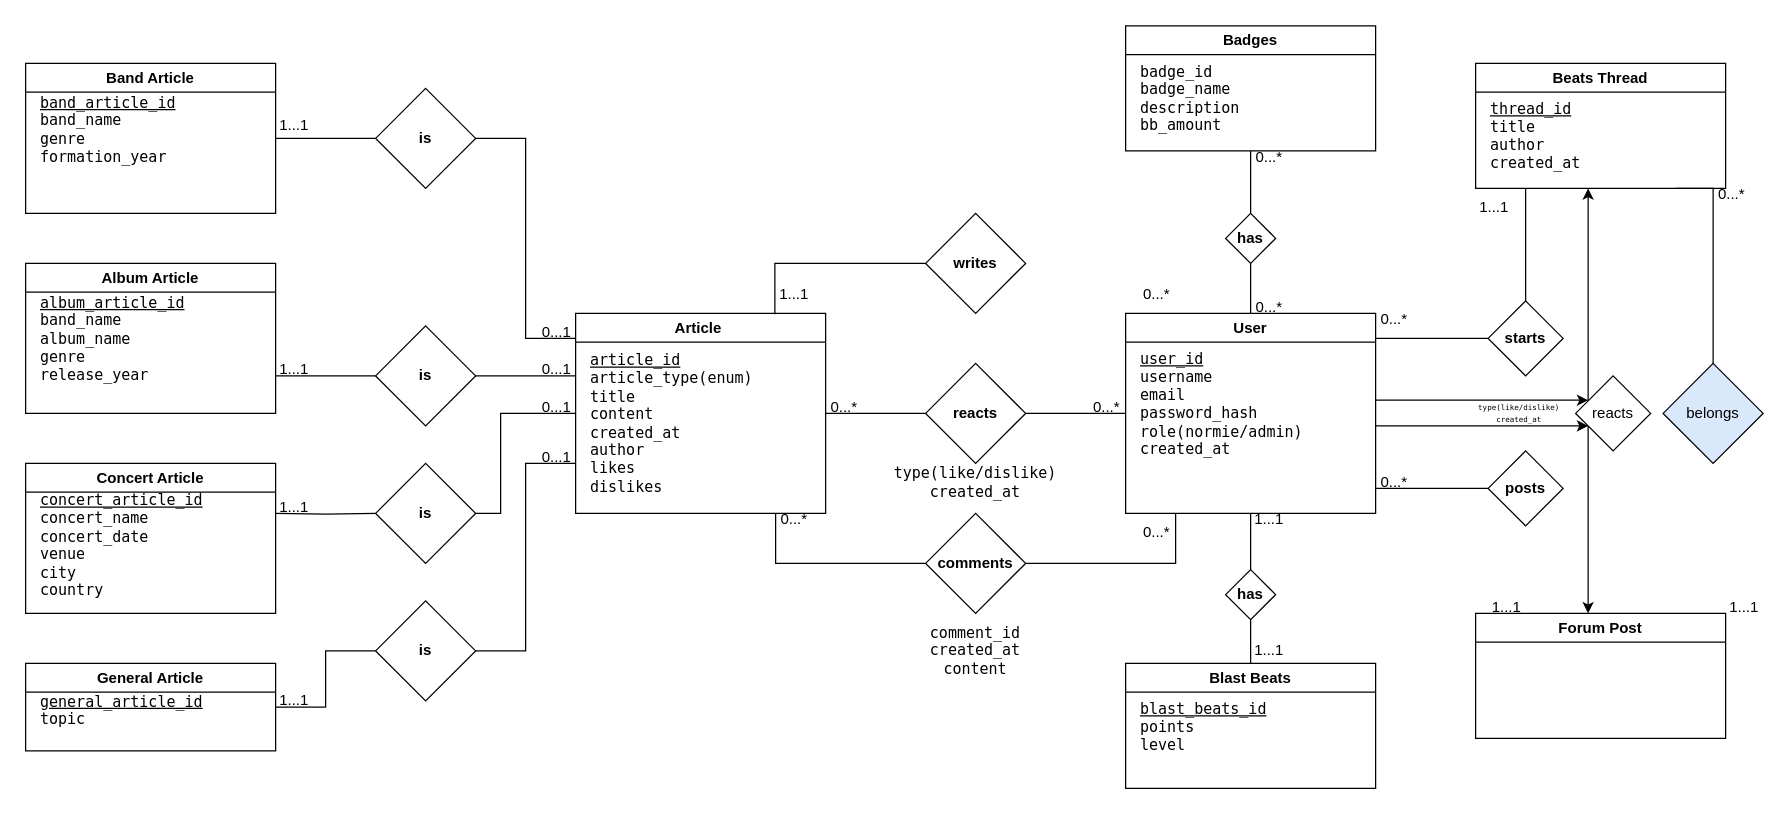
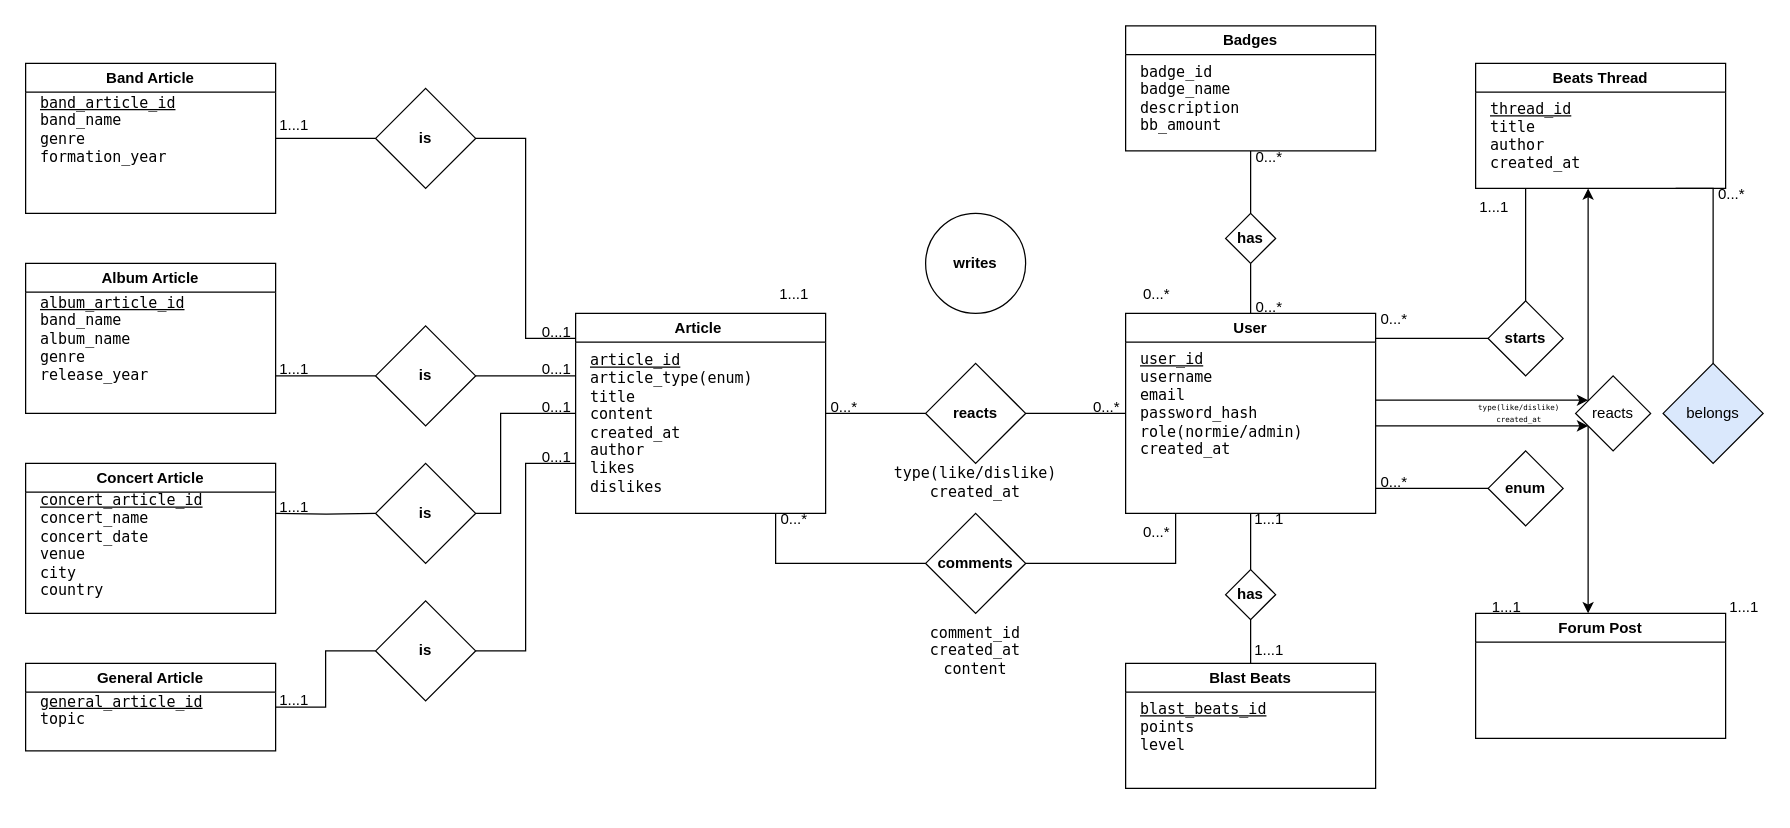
(825, 263) -> none
(976, 263) -> (976, 263)
(1526, 488) -> (1526, 488)
